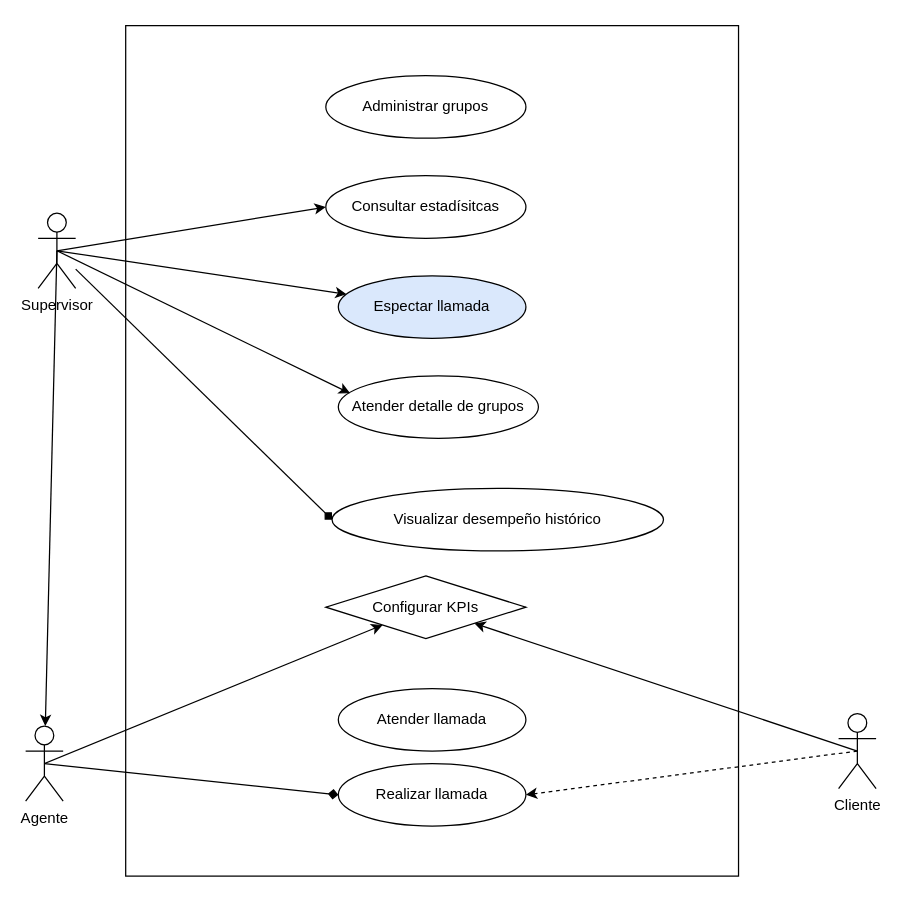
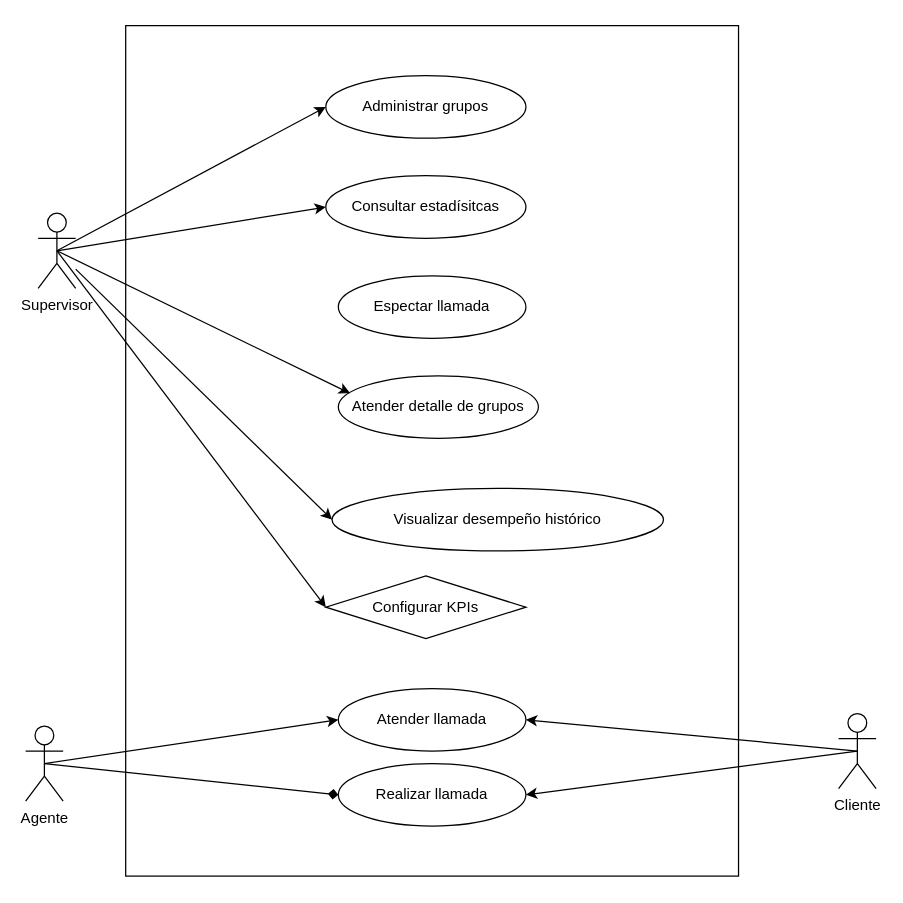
(203, 272) -> (190, 427)
(432, 307) -> (432, 307)
(51, 493) -> (197, 175)
(324, 512) -> (325, 512)
(666, 687) -> (689, 735)
(218, 692) -> (190, 741)
(694, 772) -> (694, 772)
